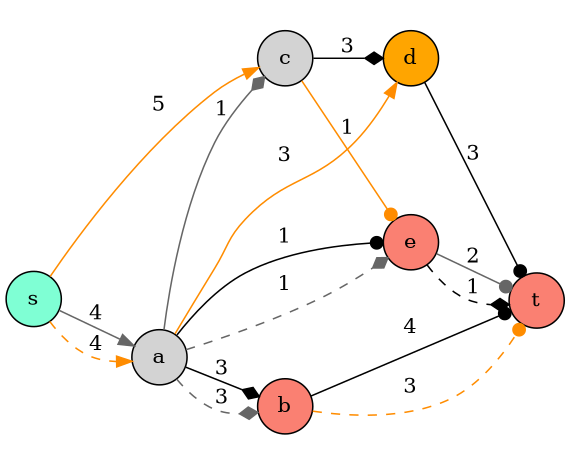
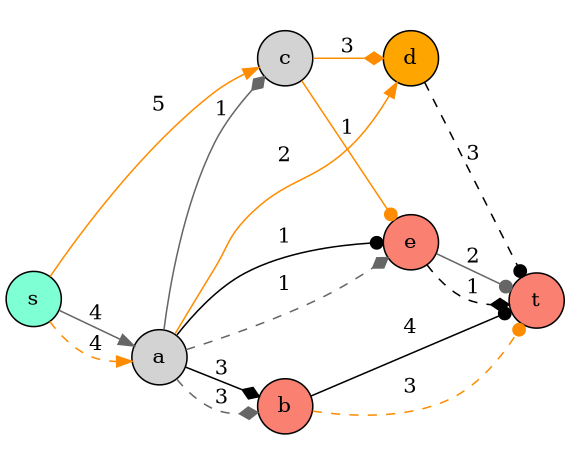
(339, 58) -> (339, 58)
(285, 156) -> (285, 156)
(471, 174) -> (471, 174)
